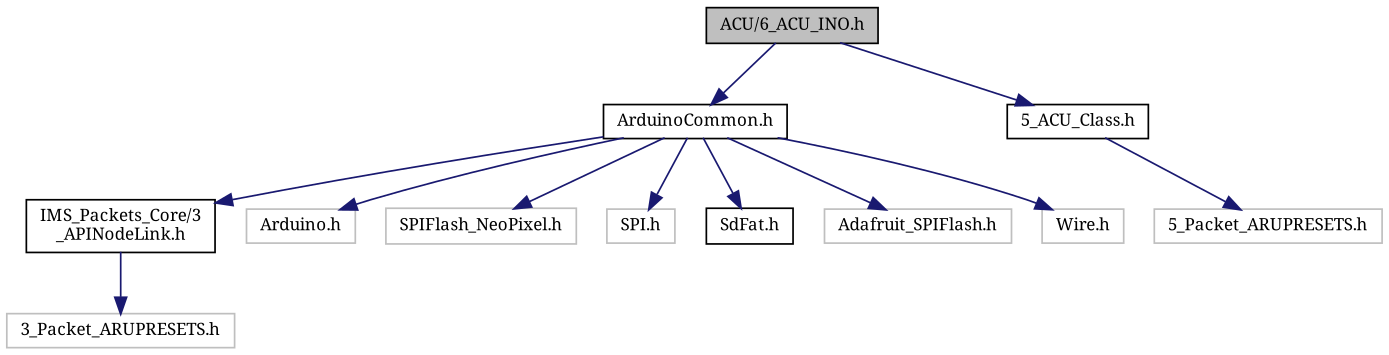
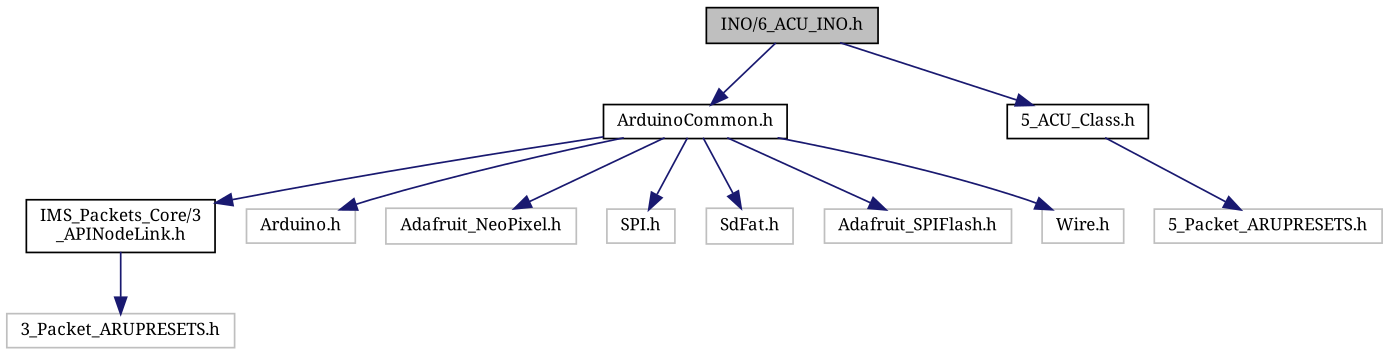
(792, 26) -> (792, 26)
(481, 226) -> (481, 226)
(750, 226) -> (750, 226)
